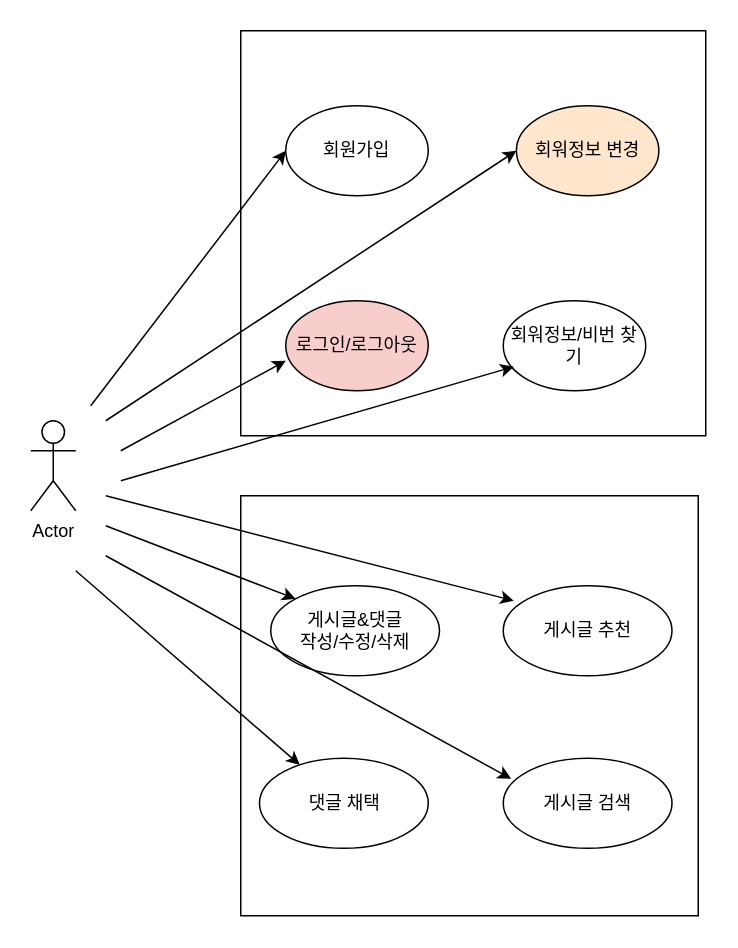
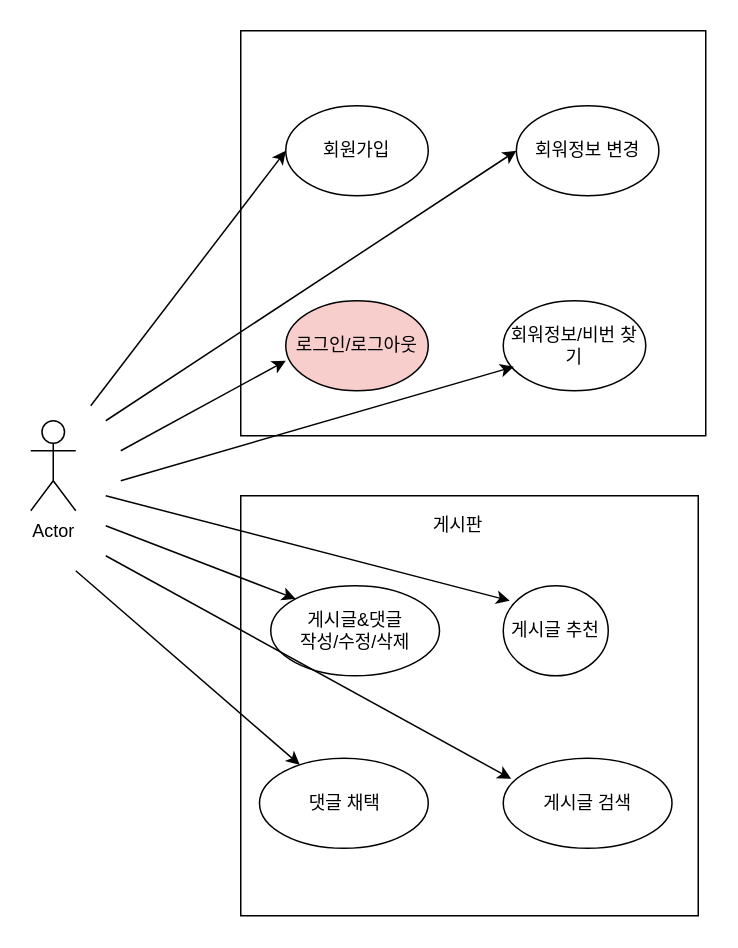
(588, 151) -> (588, 151)
none -> (458, 526)
(588, 631) -> (556, 631)
